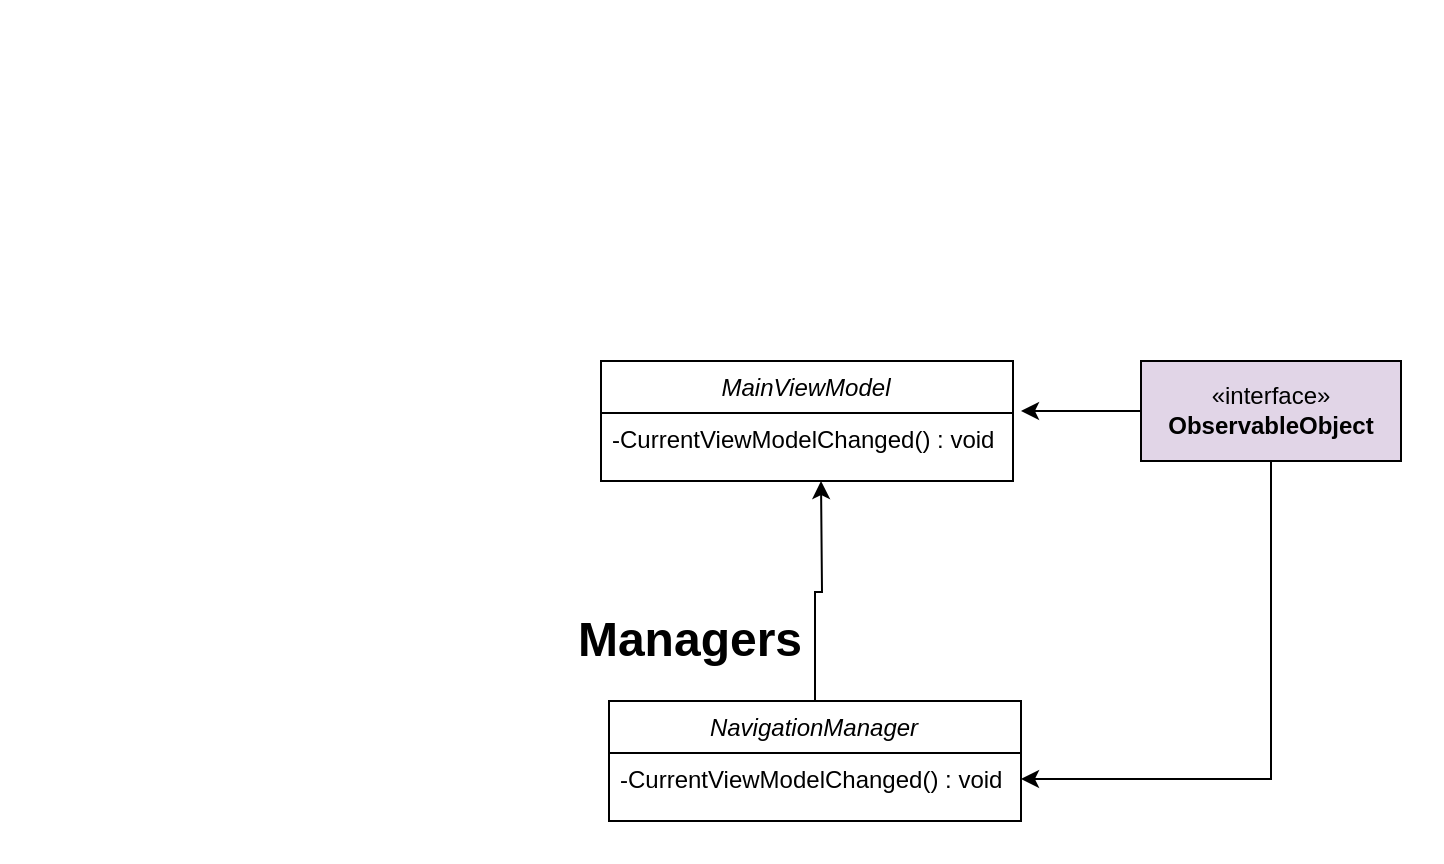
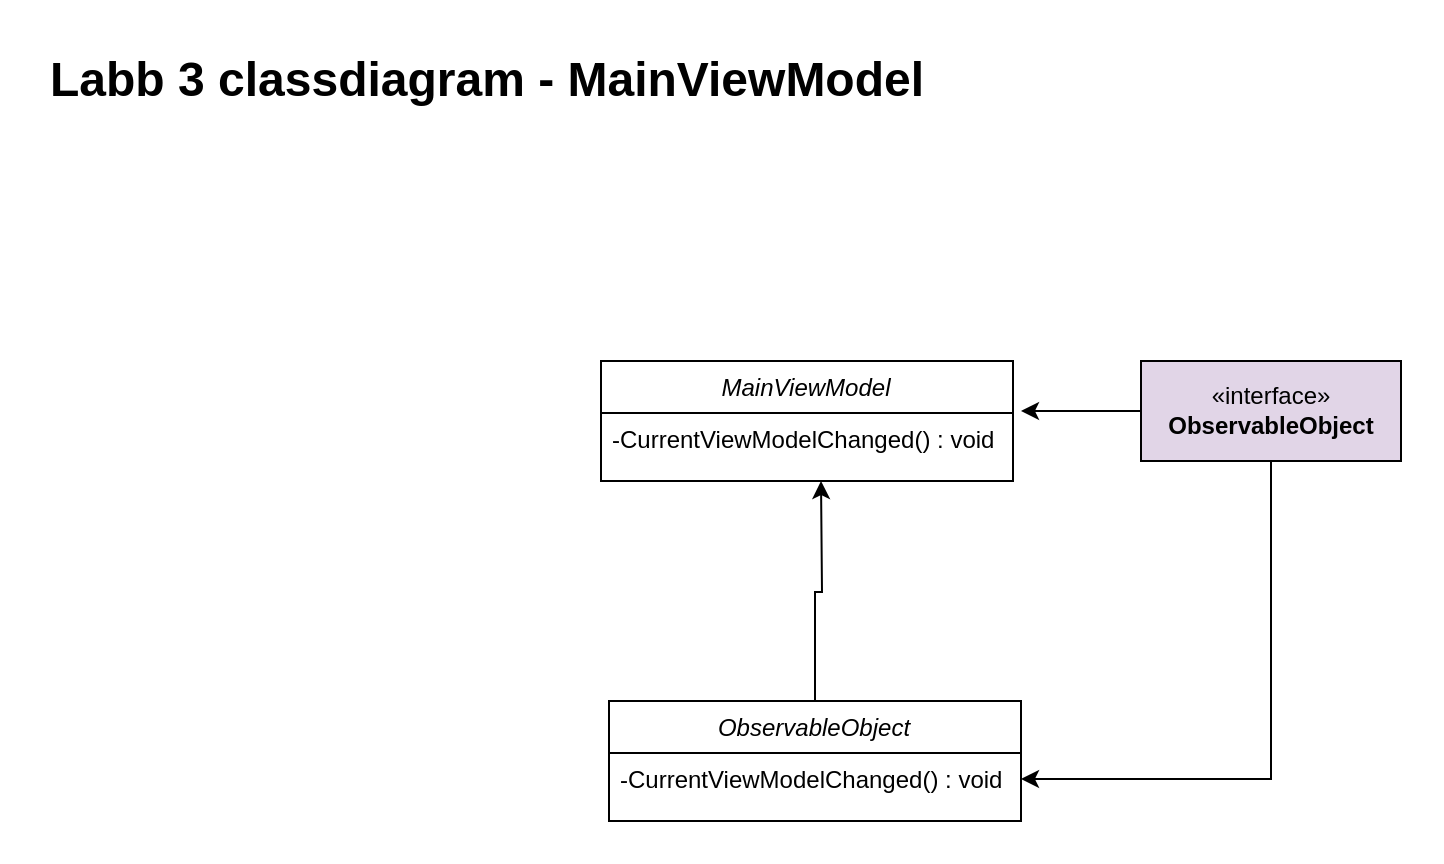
none -> (691, 91)
(691, 641) -> none
(814, 728) -> (814, 728)
